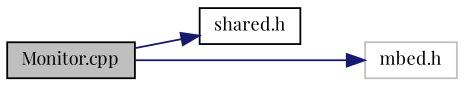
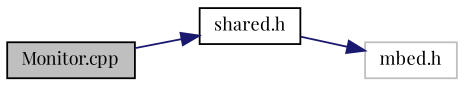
(241, 60) -> (324, 42)
